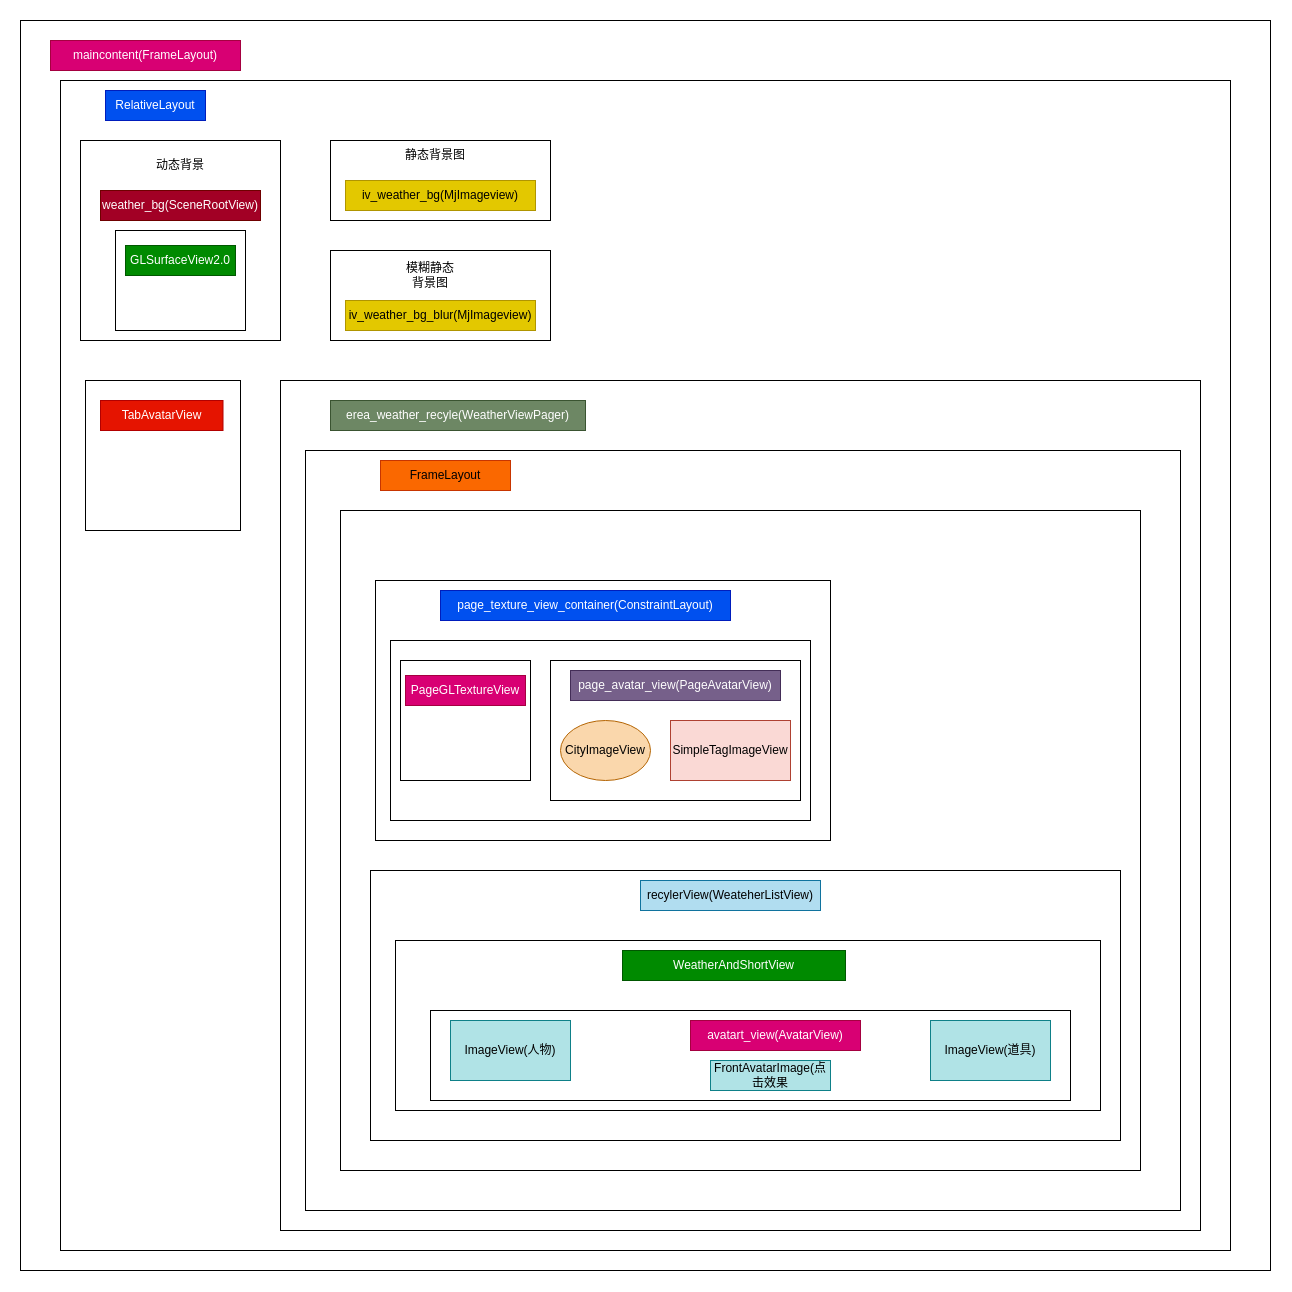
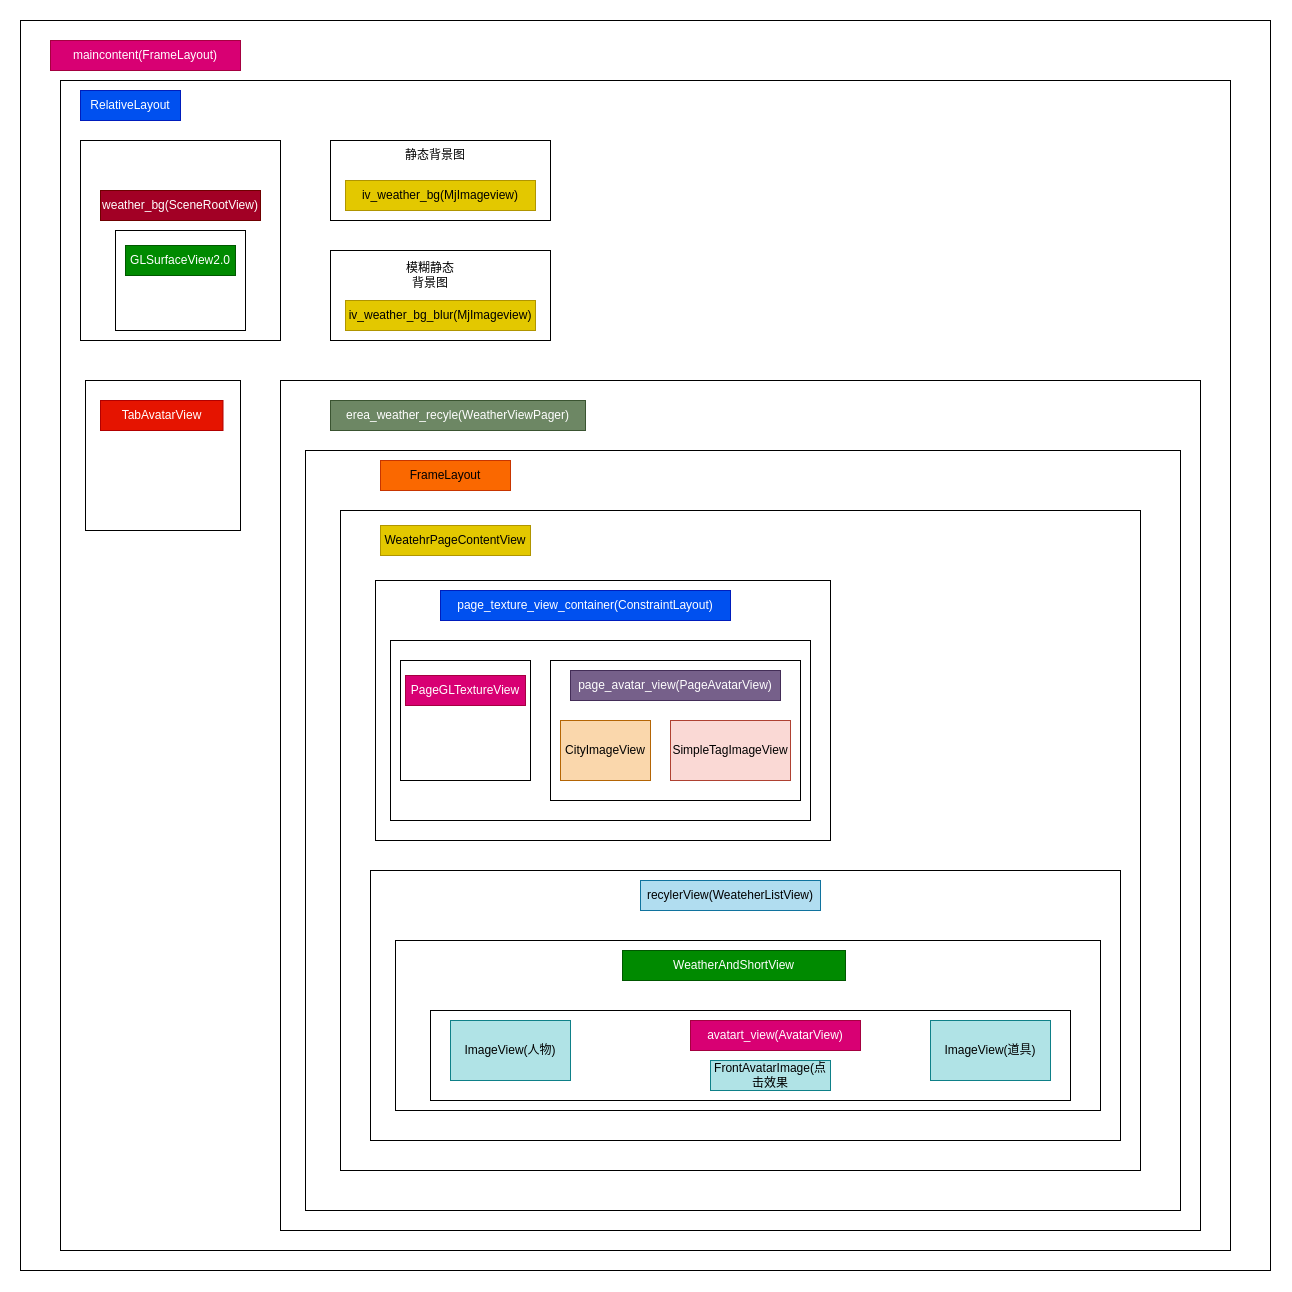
(156, 106) -> (131, 106)
(181, 166) -> none
none -> (456, 541)
(606, 751) -> (606, 751)
